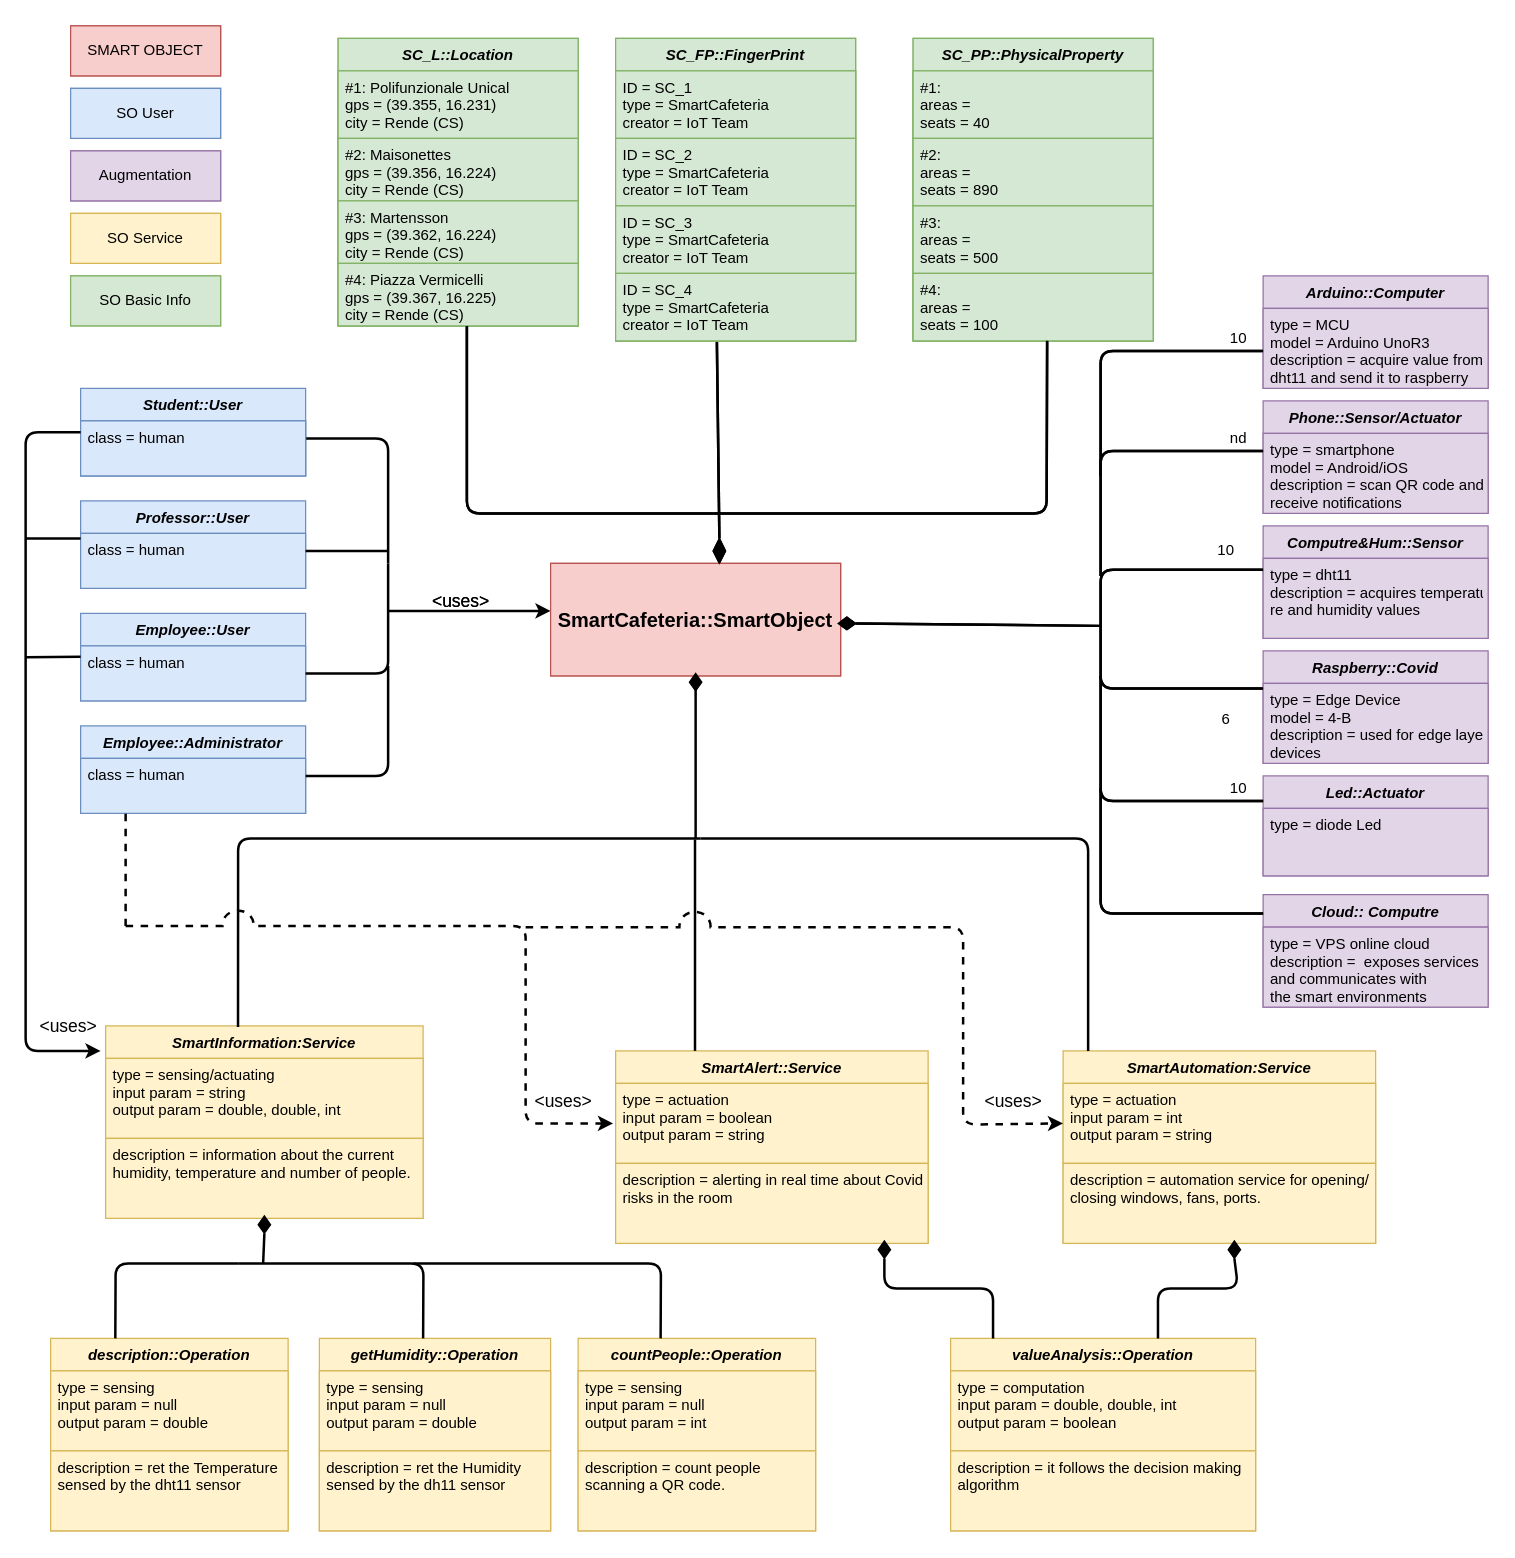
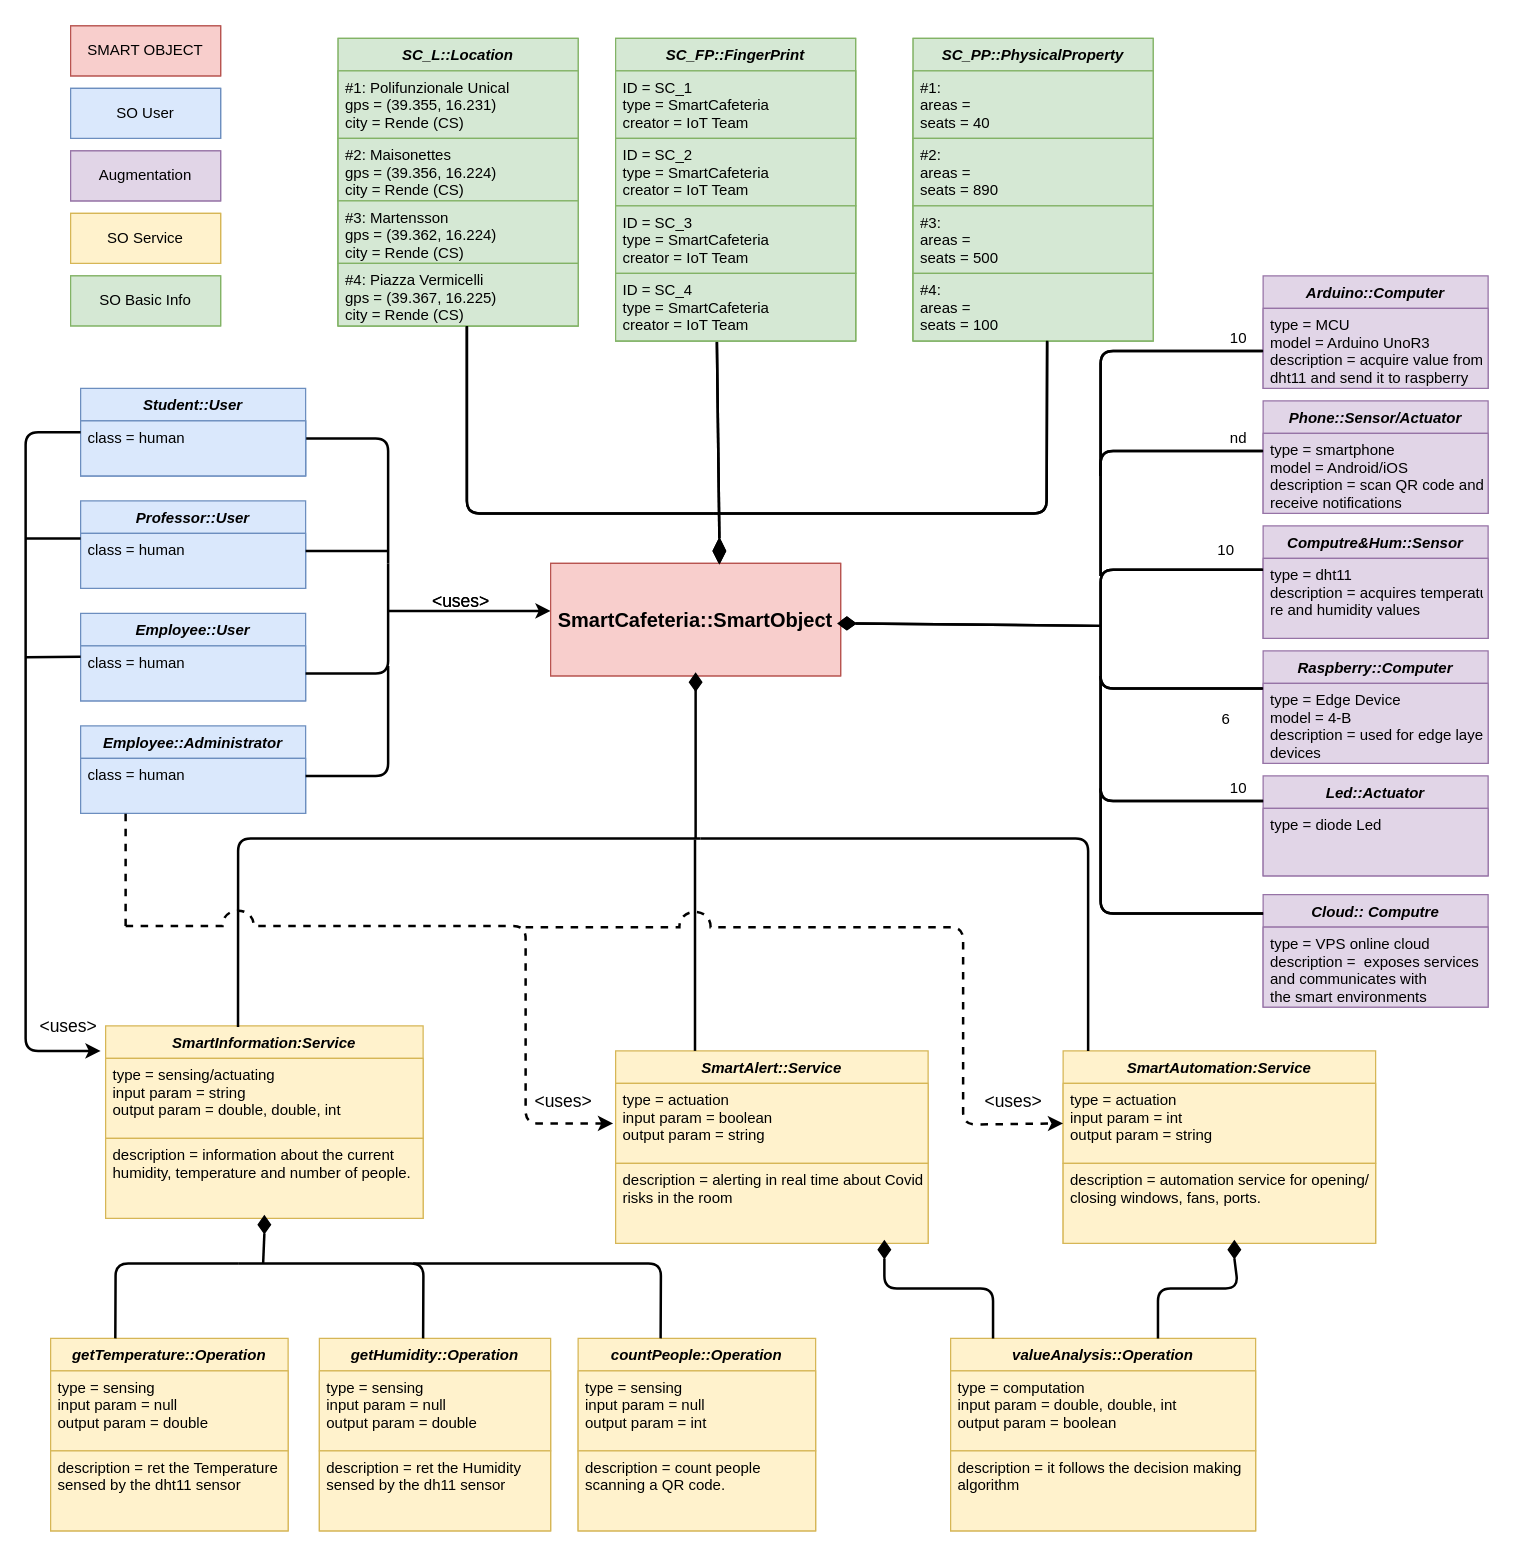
(1375, 668) -> (1375, 668)
(169, 1355) -> (169, 1355)
